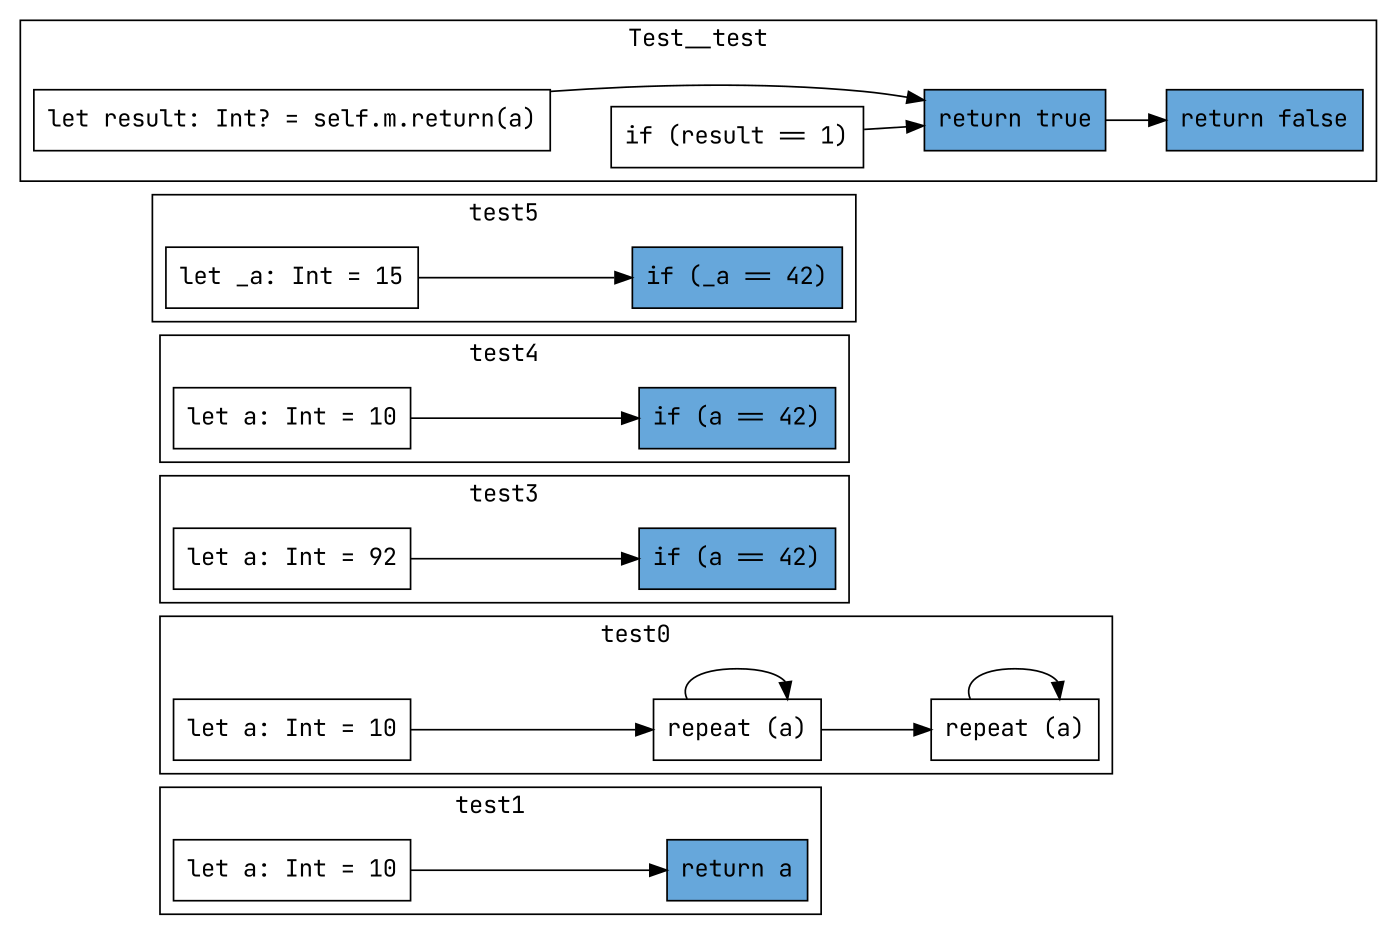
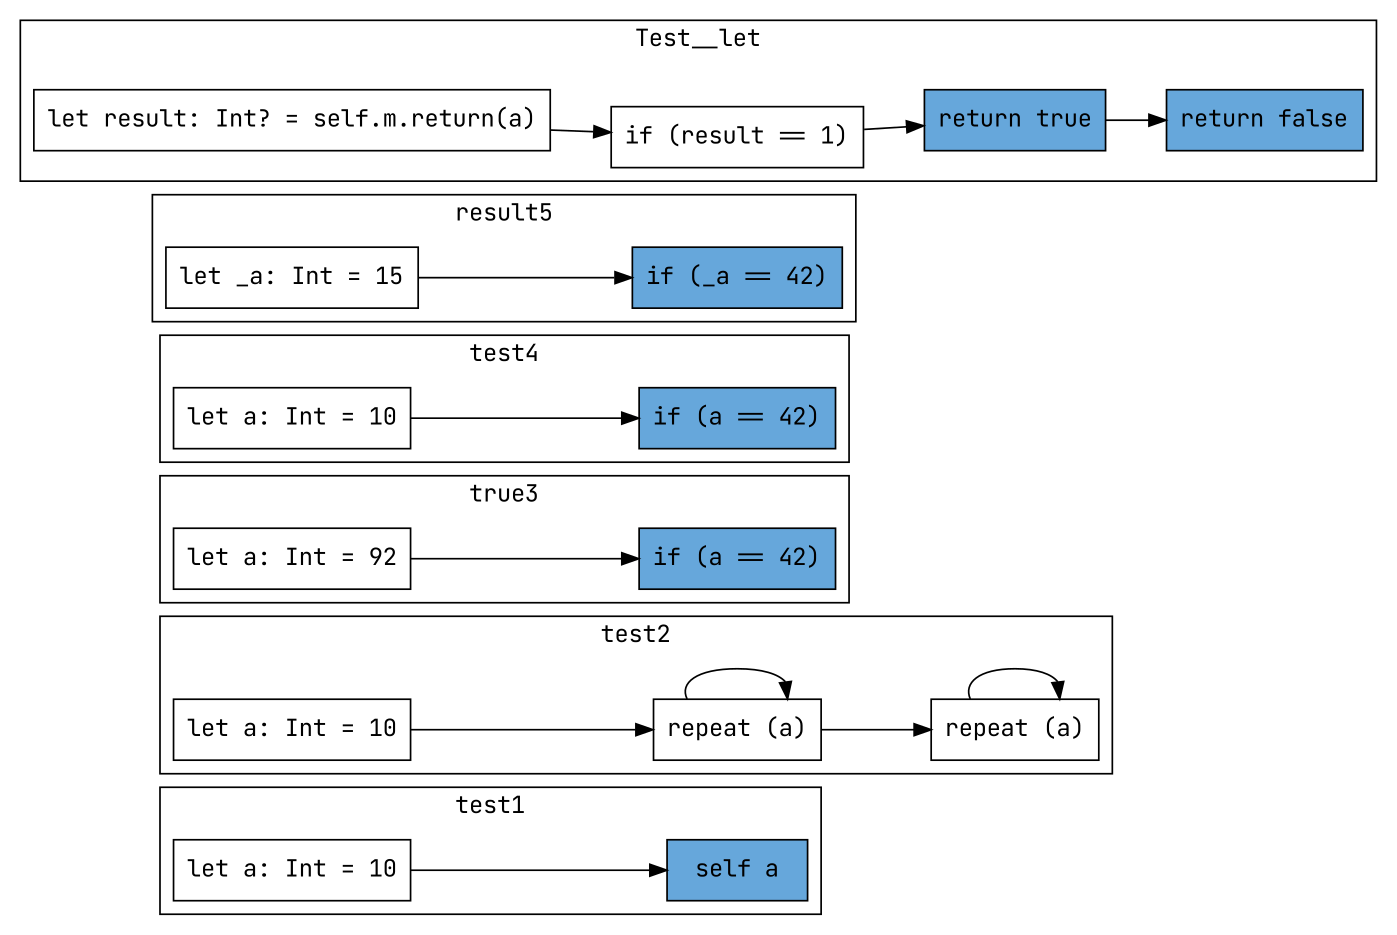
(698, 40) -> (698, 40)
(729, 85) -> (572, 131)
(504, 214) -> (504, 214)
(505, 495) -> (505, 495)
(636, 636) -> (636, 636)
(737, 870) -> (737, 870)
